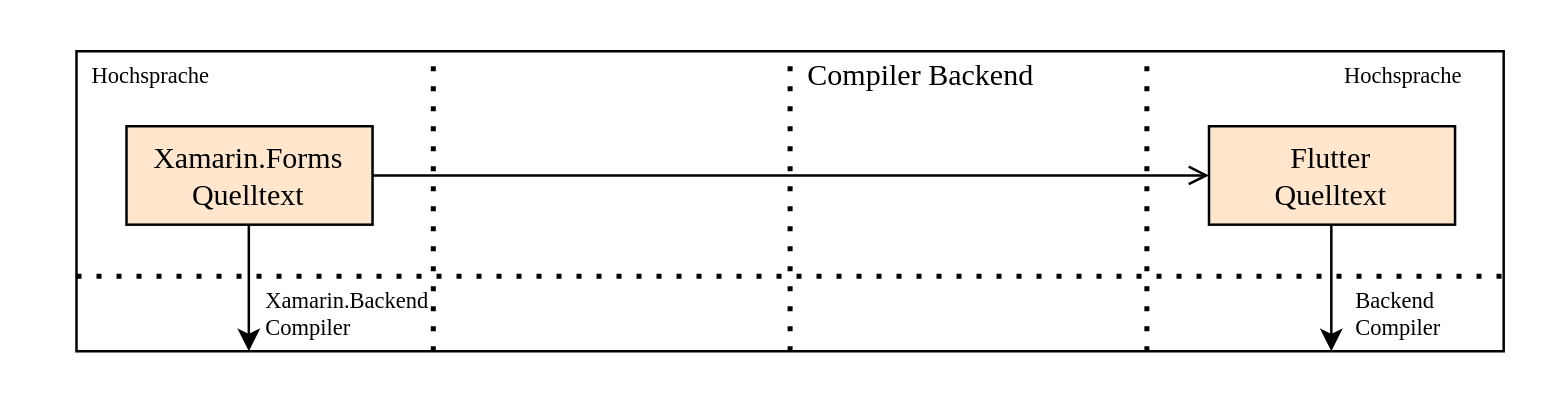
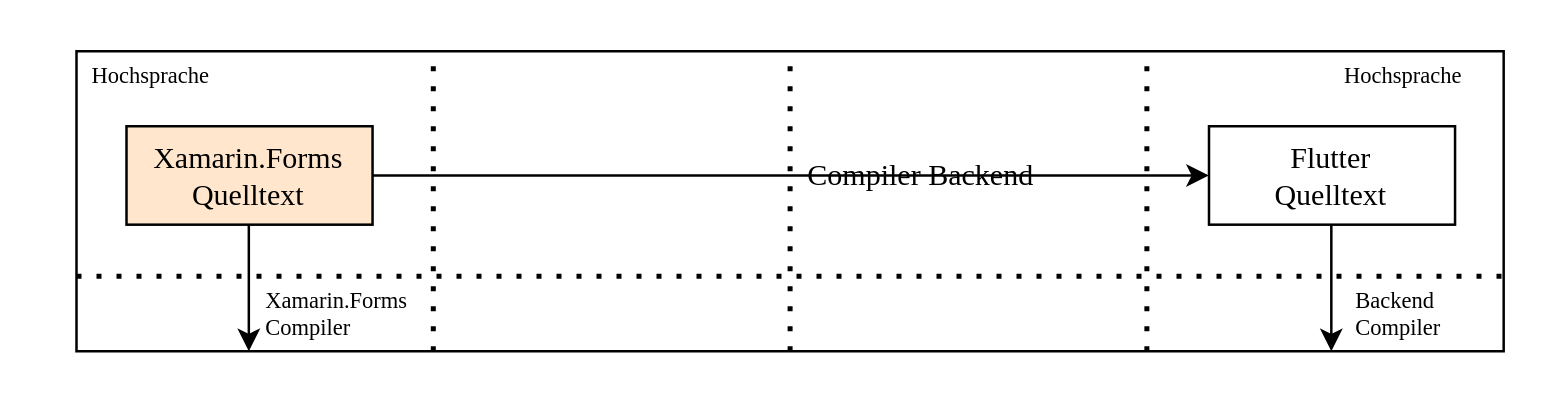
(921, 76) -> (921, 176)
(1195, 175) -> (1191, 175)
(1332, 175) -> (1332, 175)
(355, 314) -> (342, 314)
